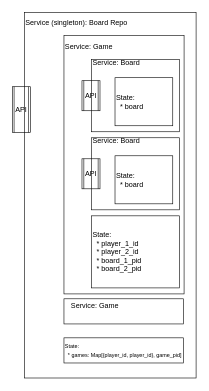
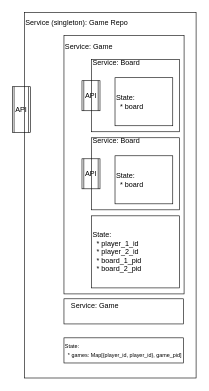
(81, 23) -> (79, 23)
